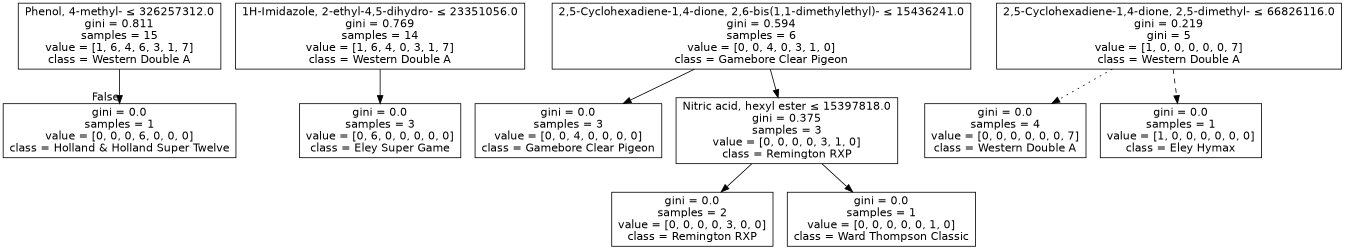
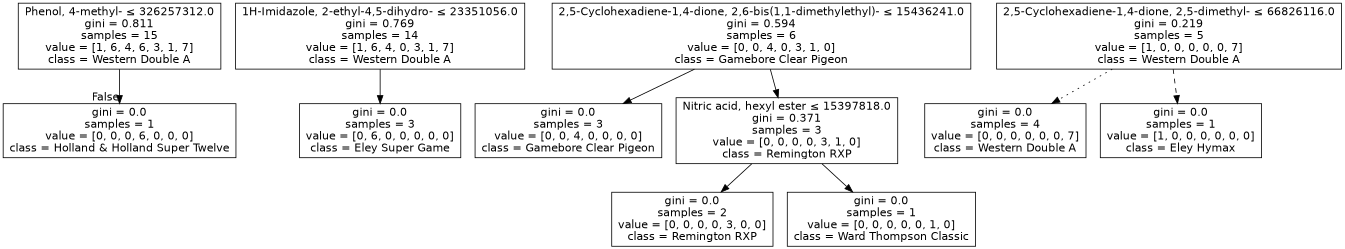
(1169, 36) -> (1169, 36)
(787, 118) -> (787, 118)
